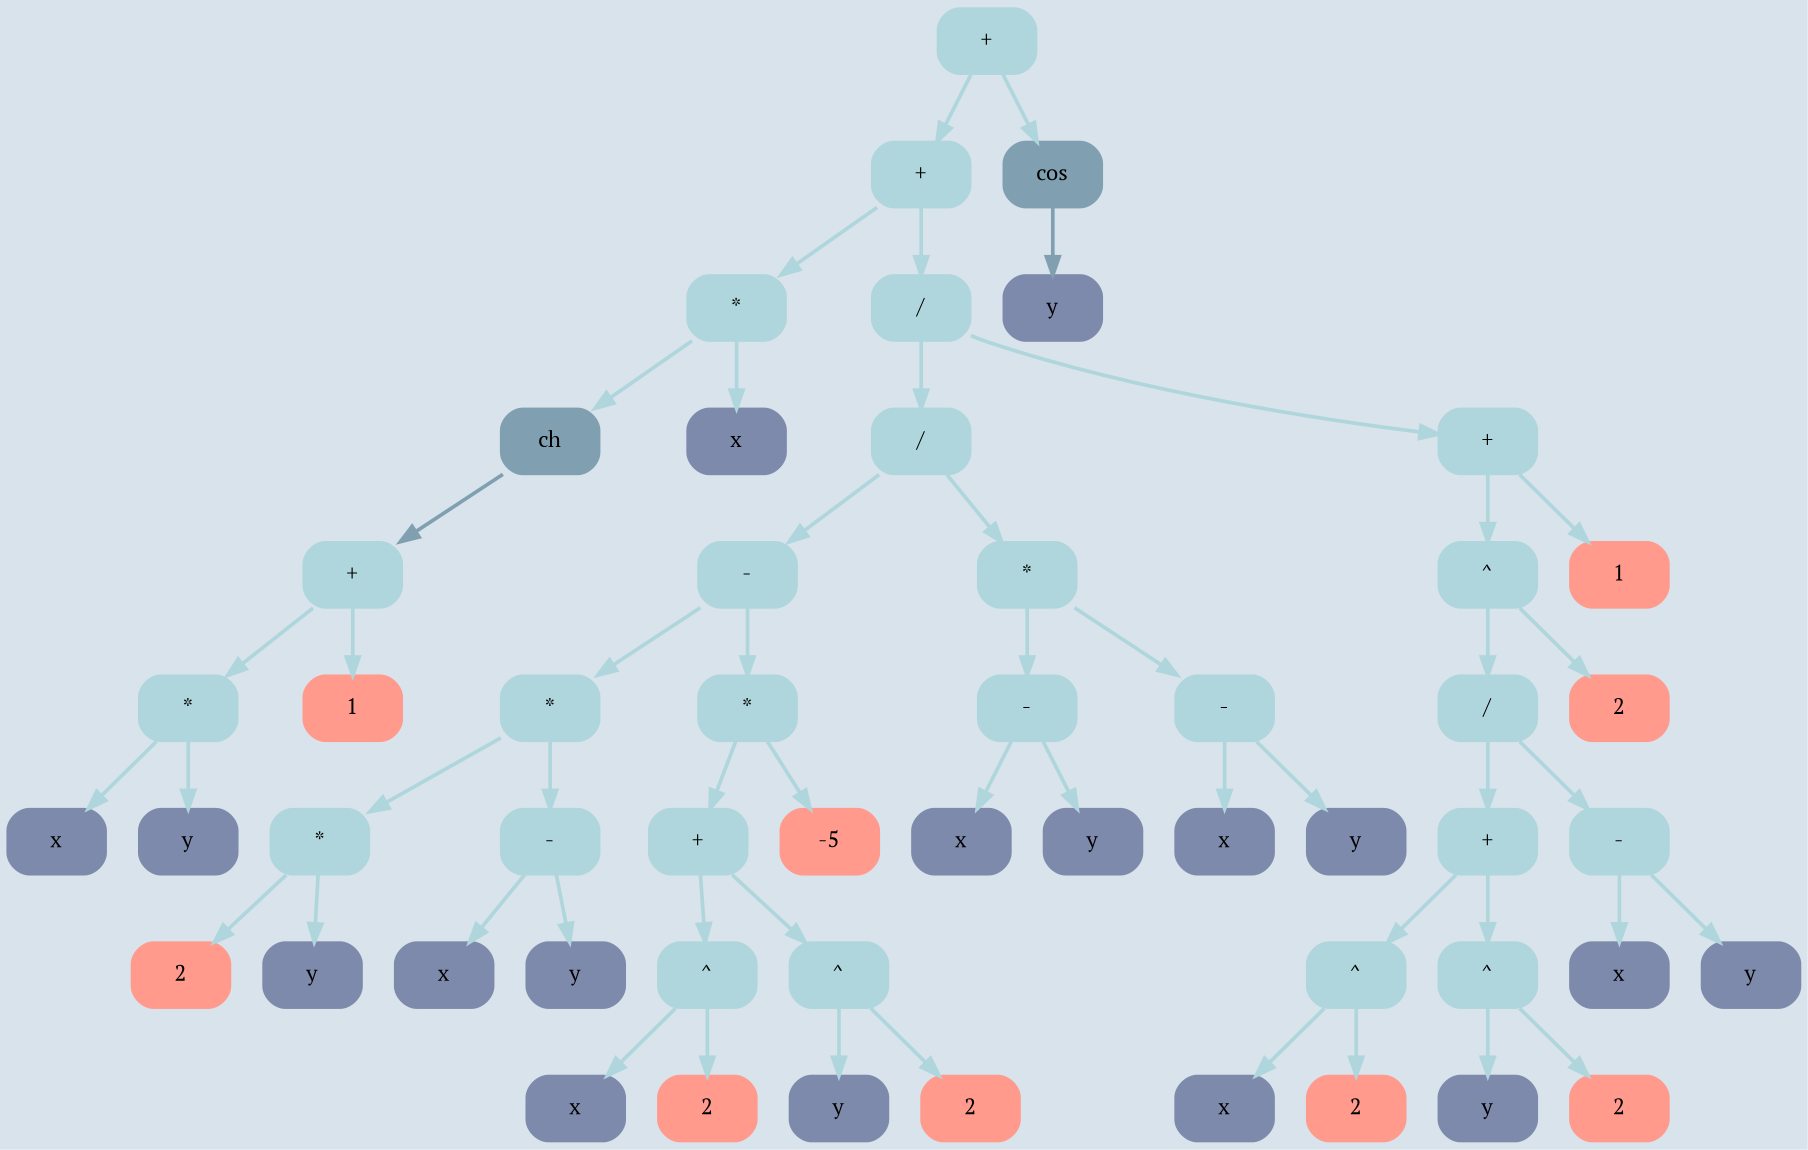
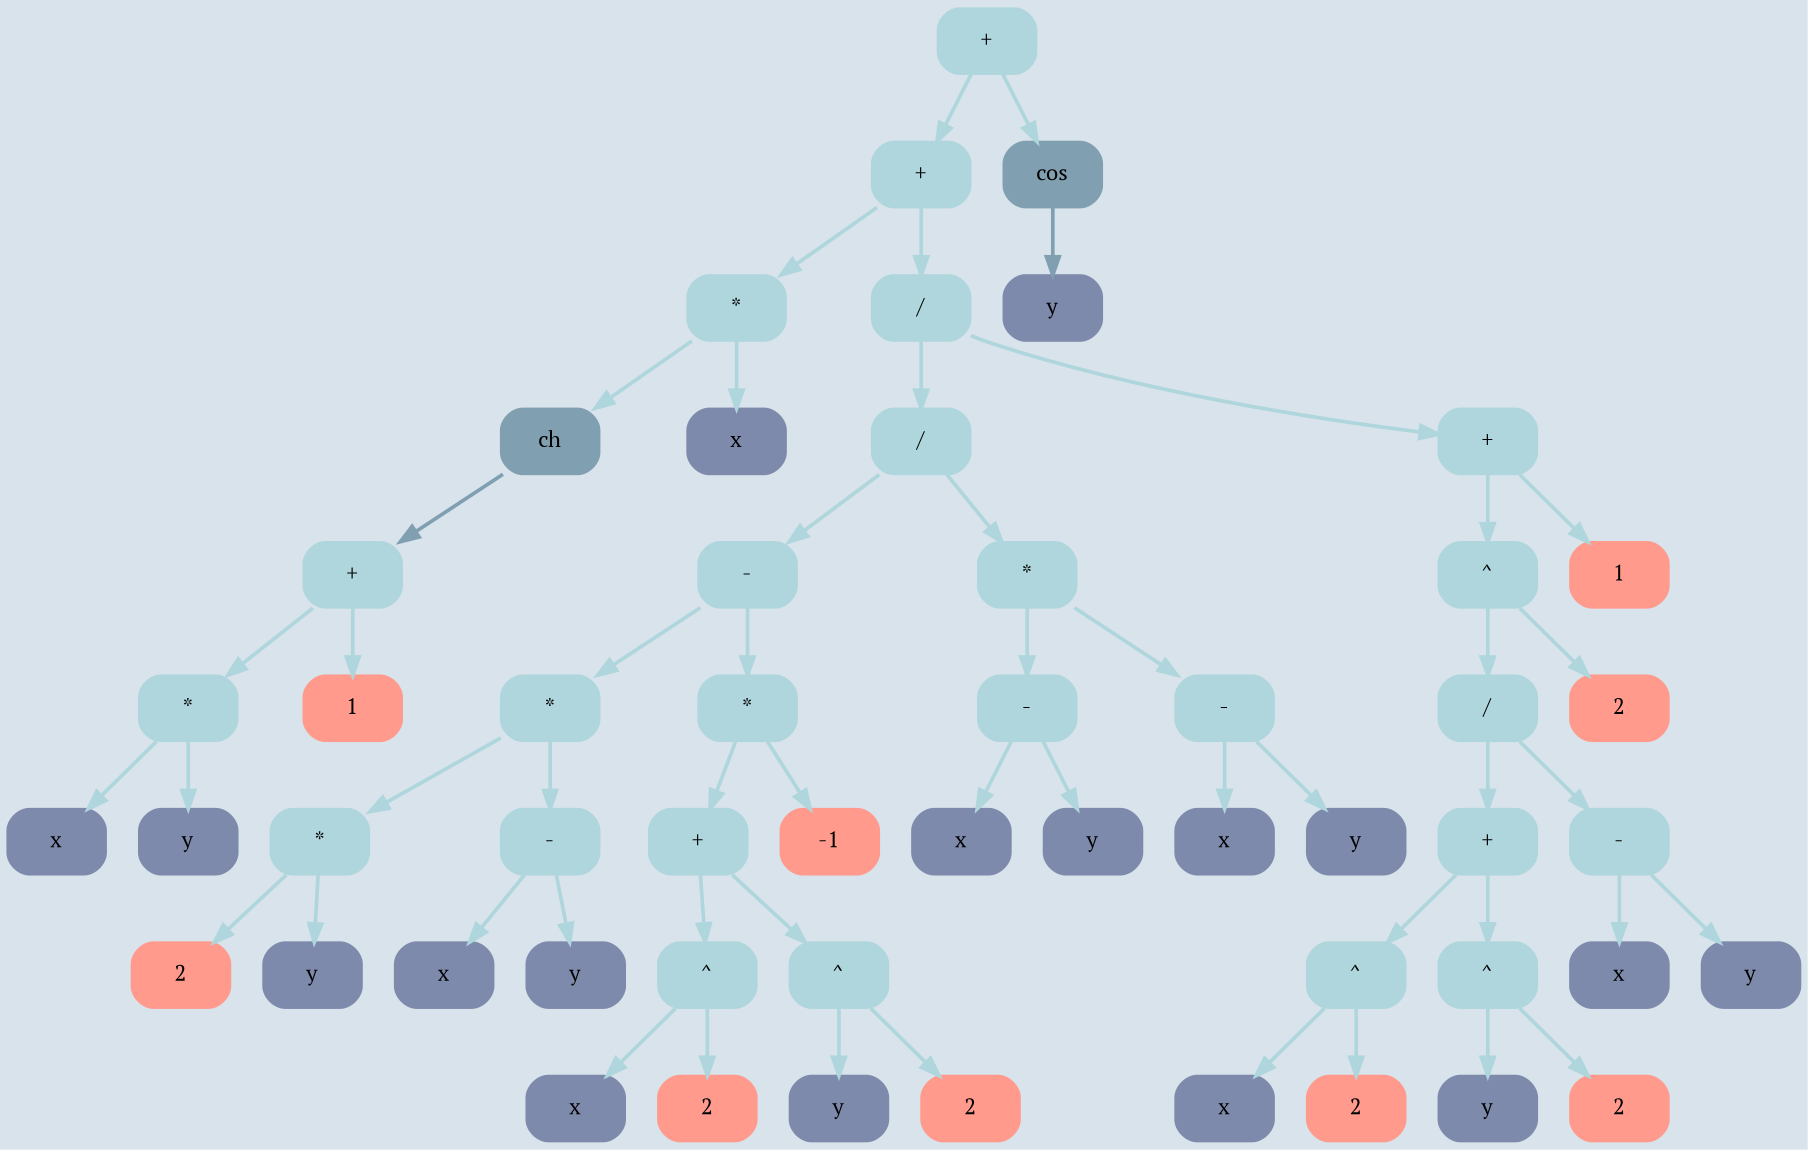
(830, 842) -> (830, 842)
